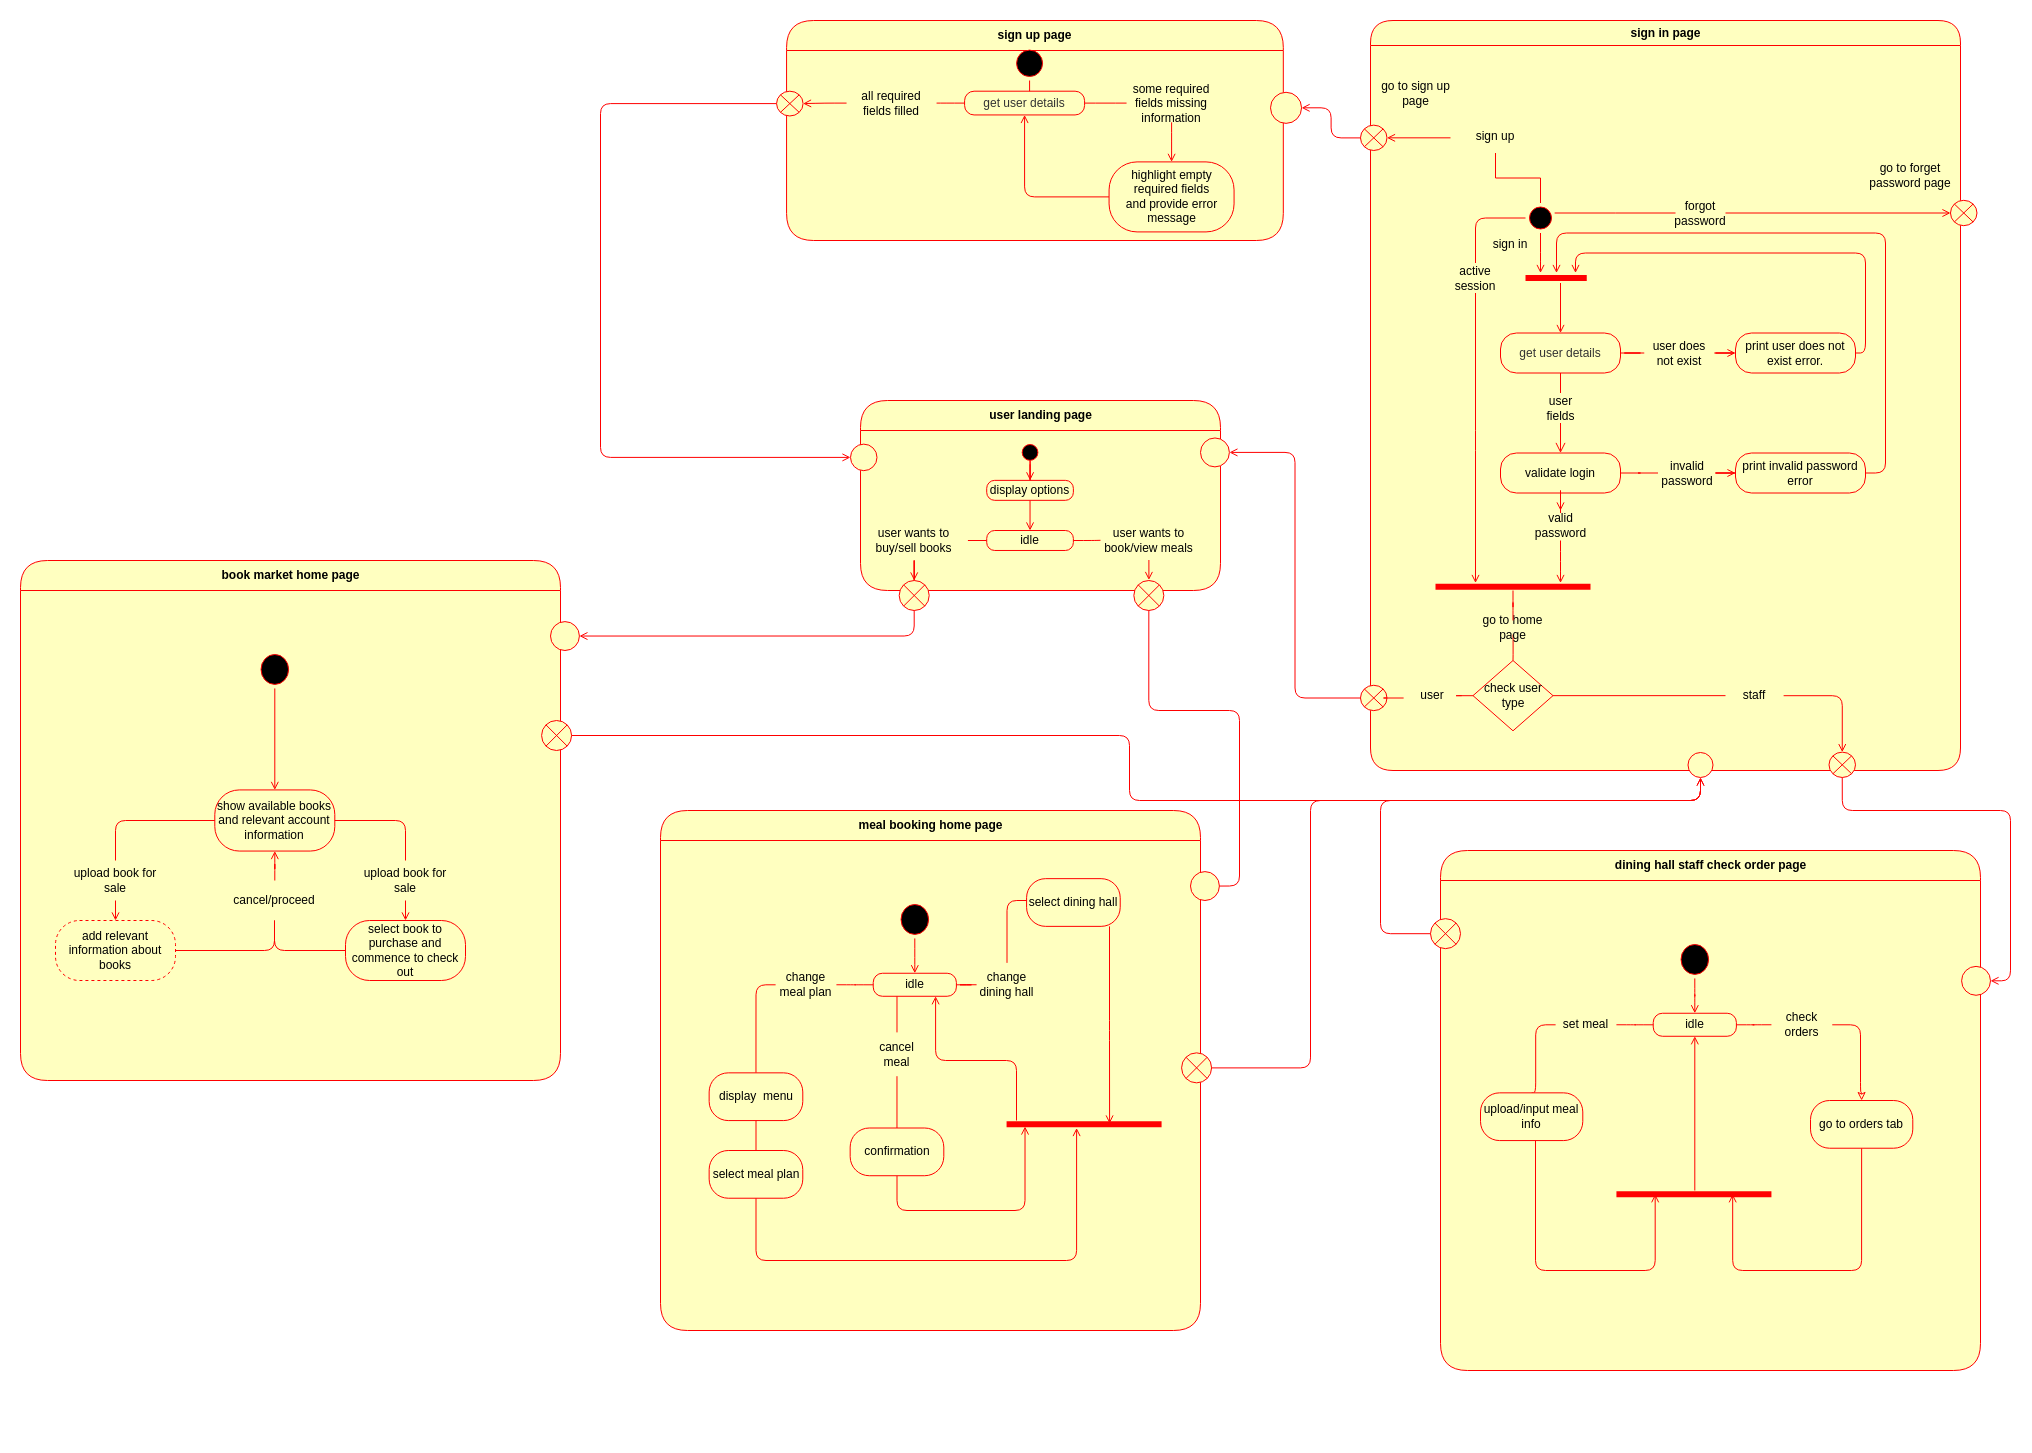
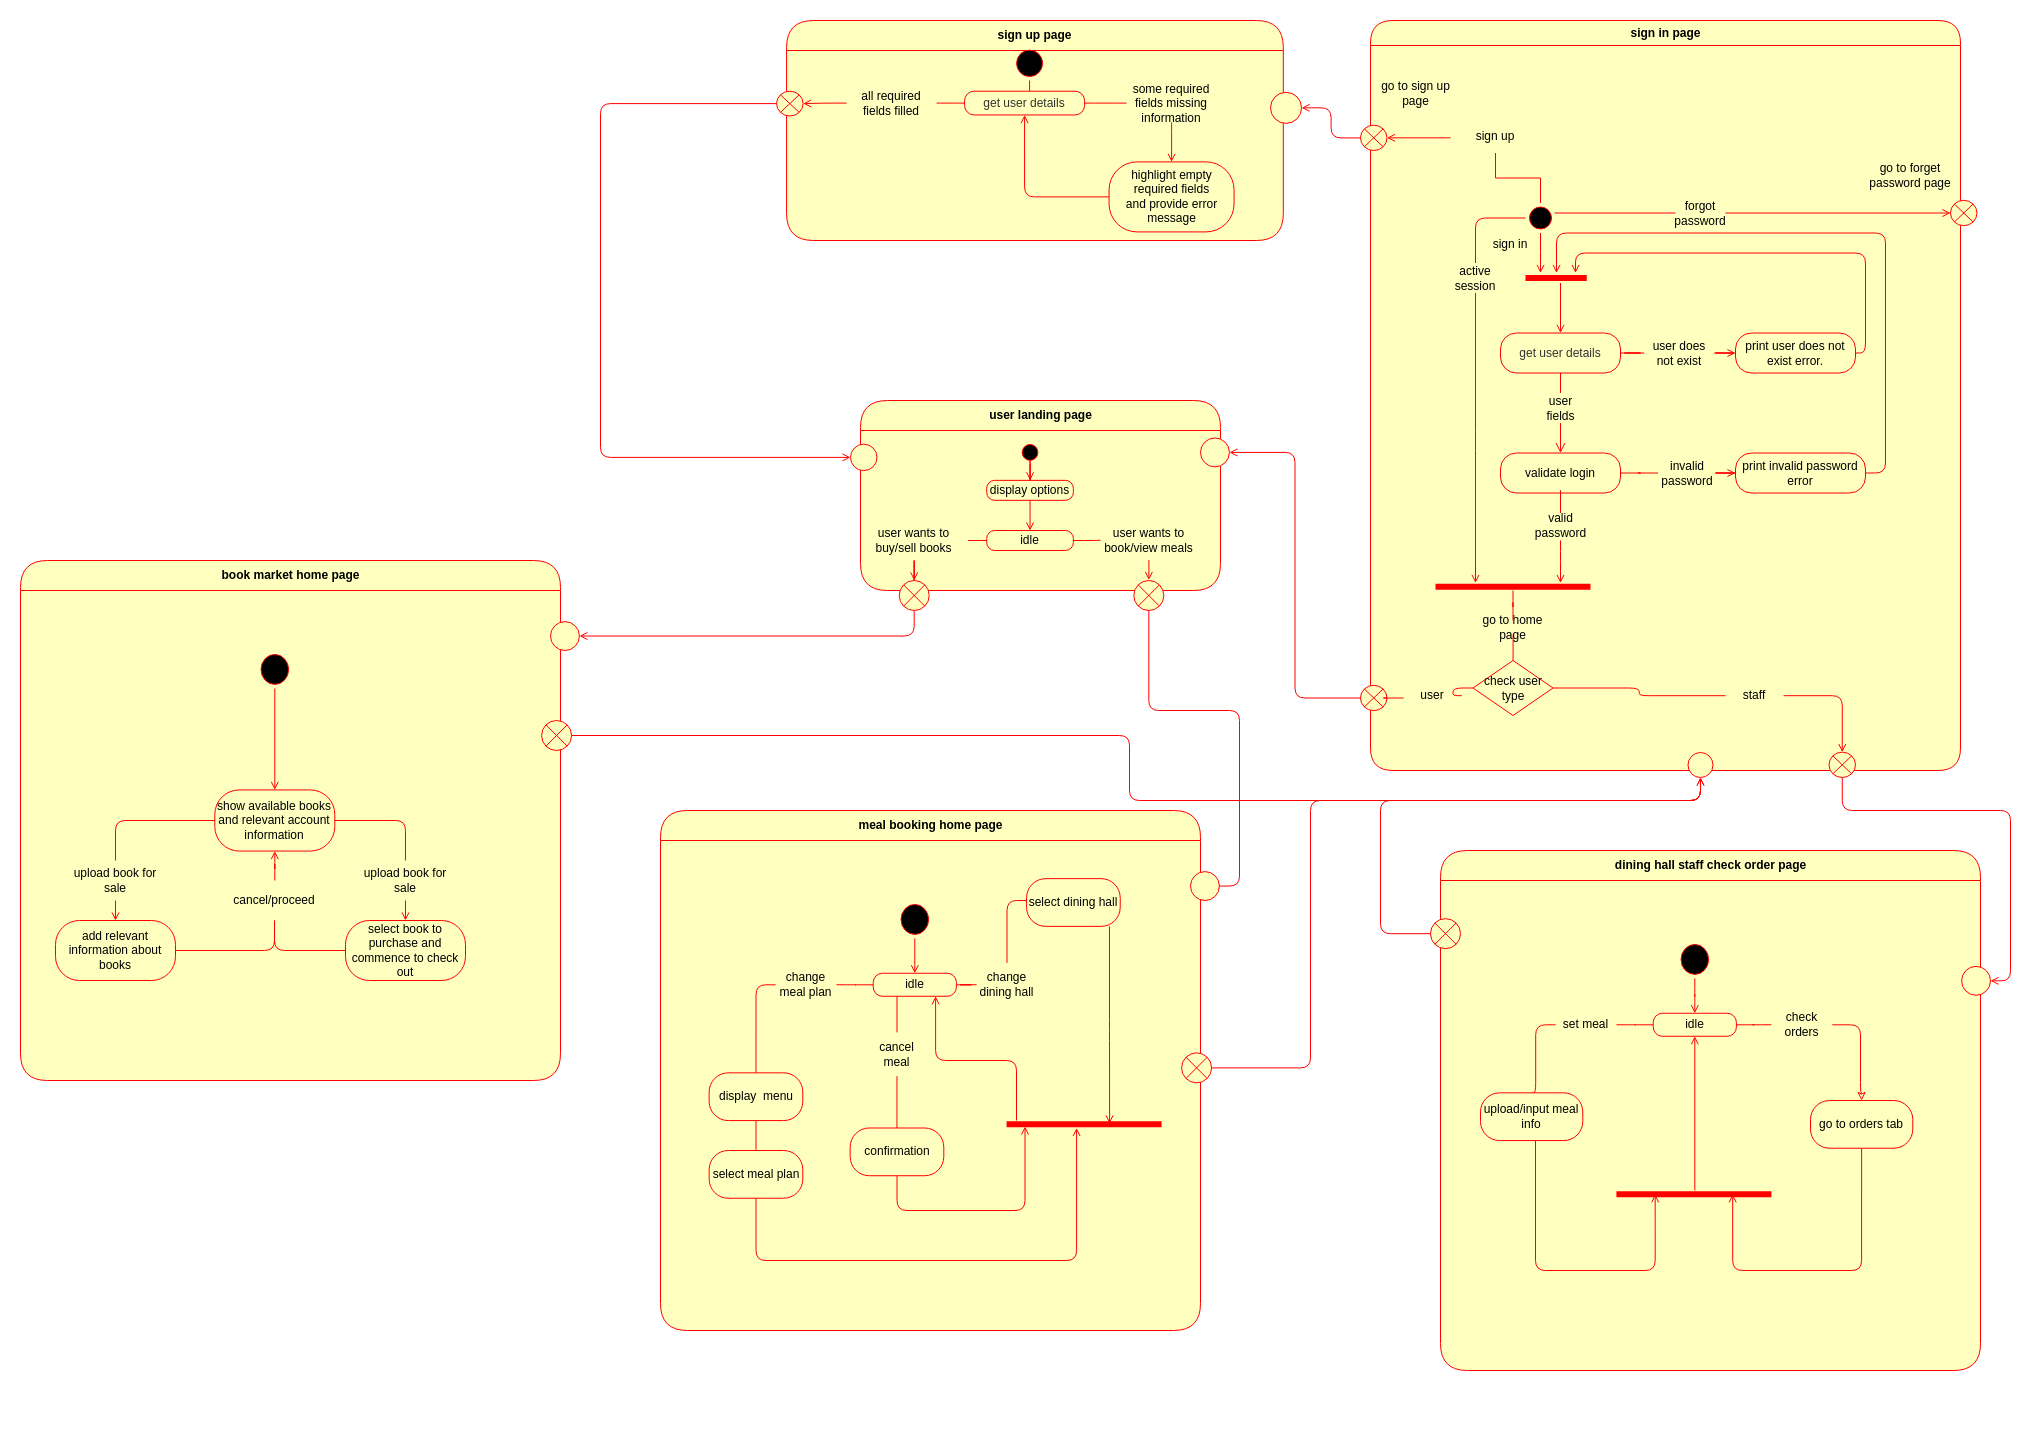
(1561, 505) -> (1561, 505)
(1513, 696) -> (1513, 688)
(116, 951) -> (116, 951)
